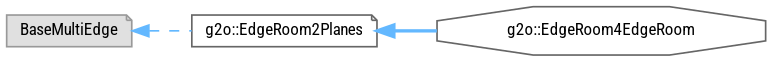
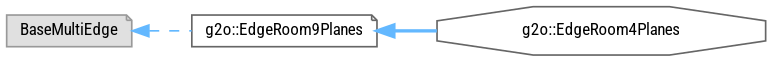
(284, 31) -> (284, 31)
(601, 31) -> (601, 31)
